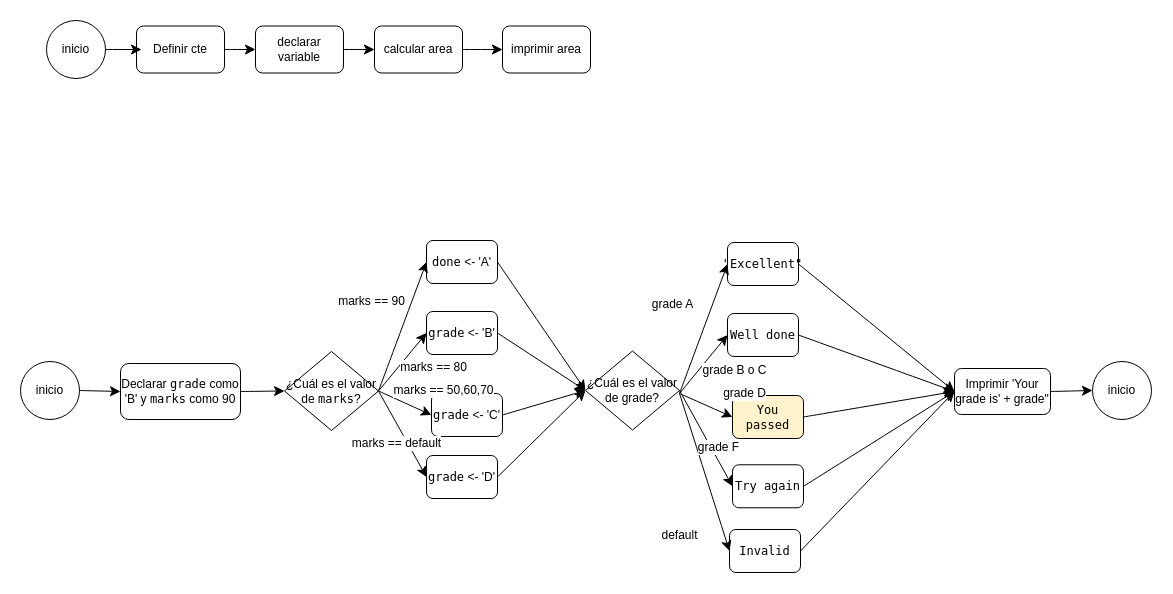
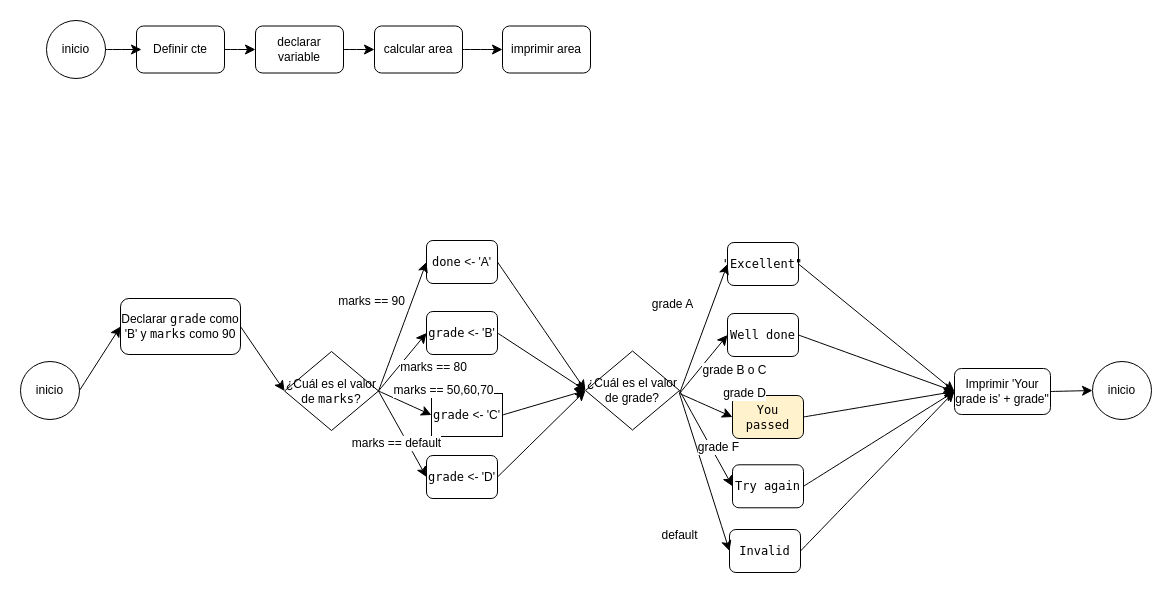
(181, 392) -> (181, 327)
(467, 415) -> (467, 415)
